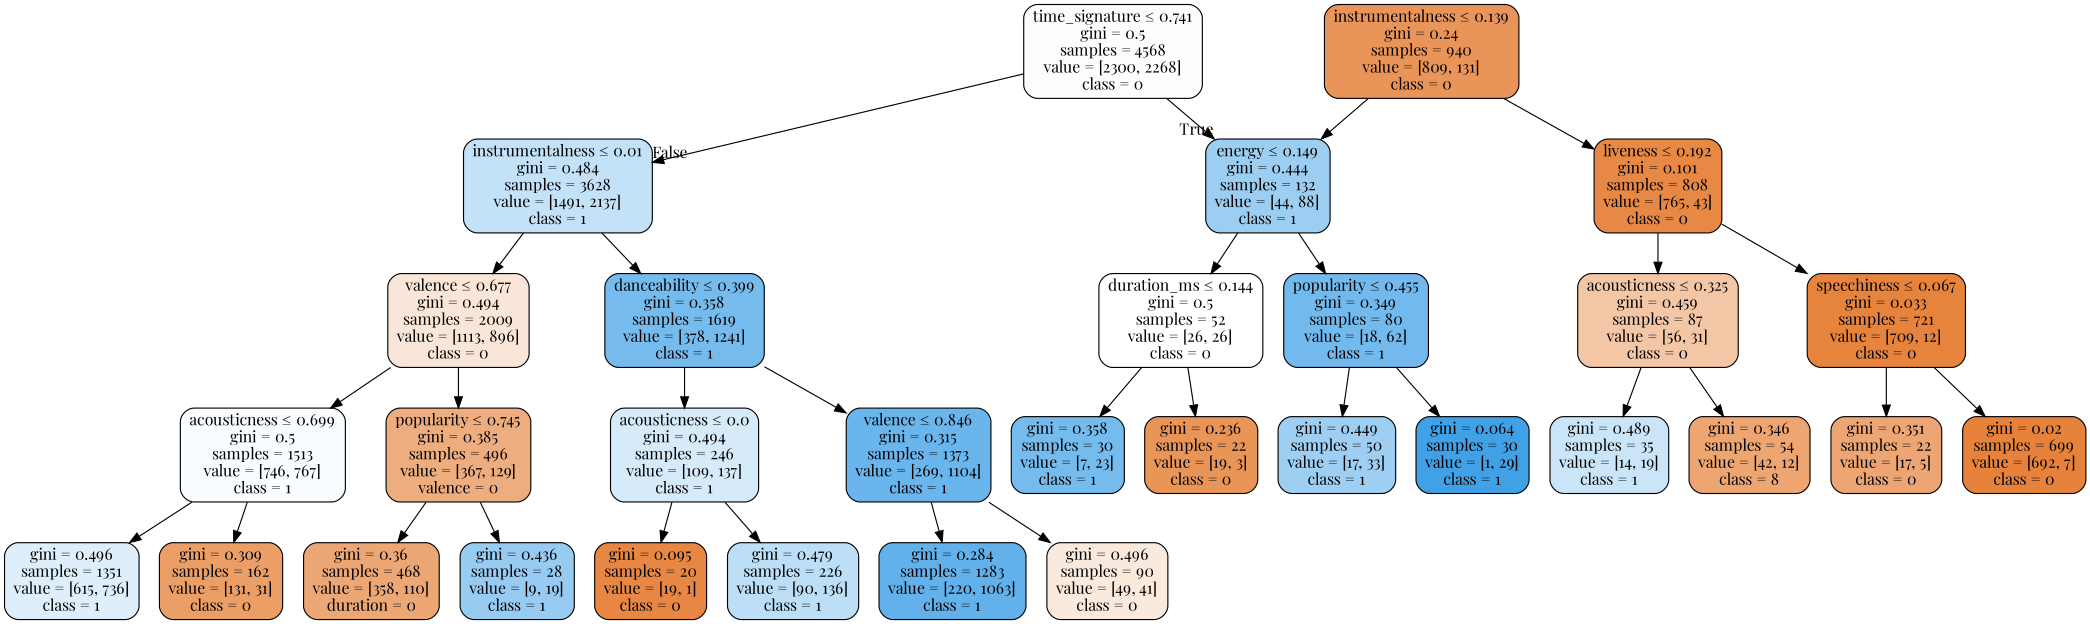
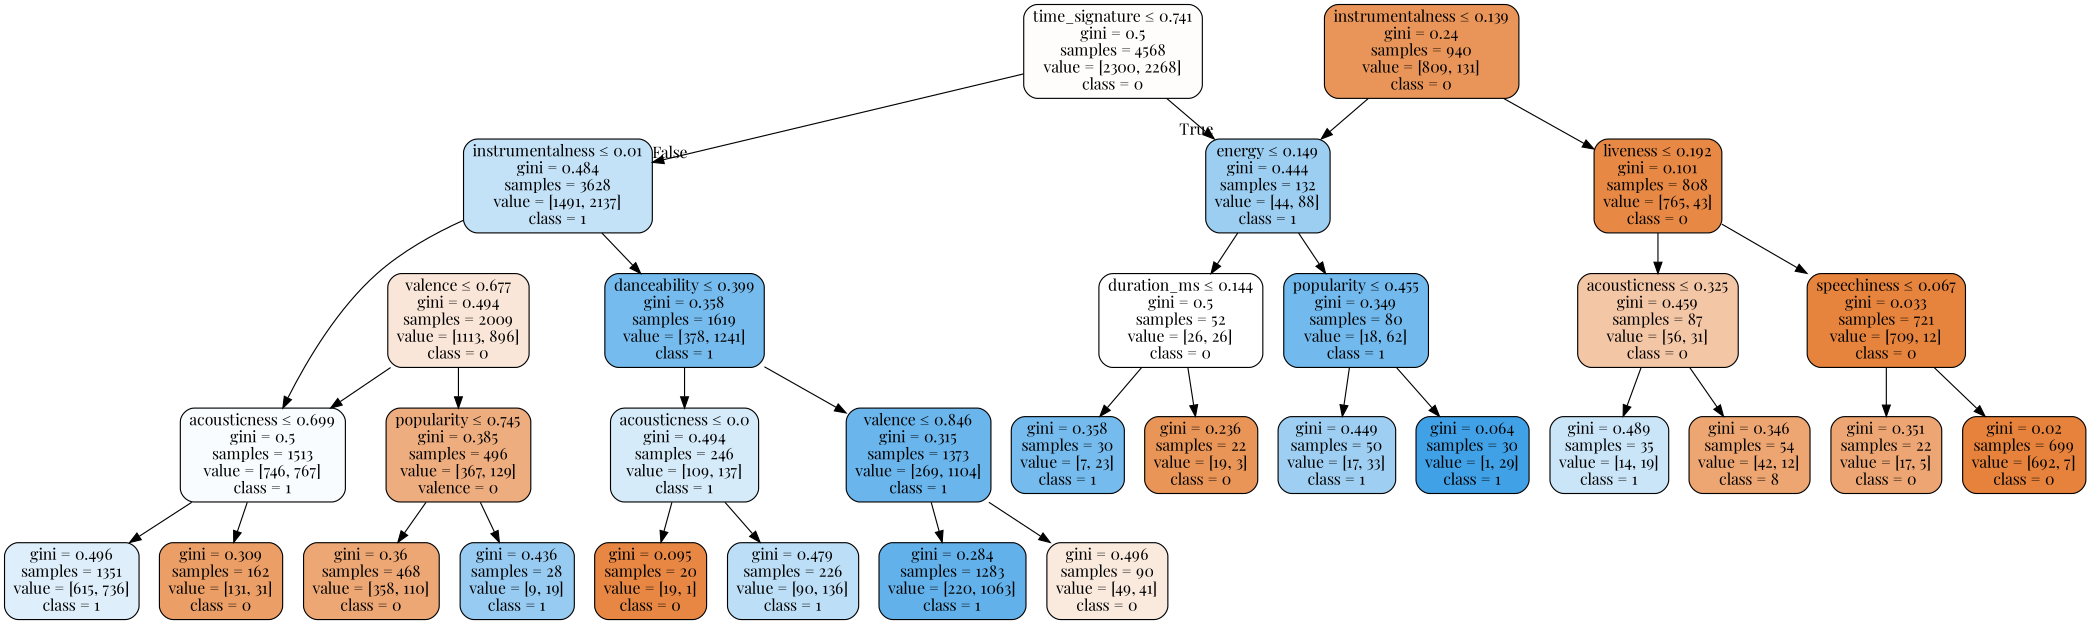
(512, 249) -> (359, 292)
(371, 606) -> (371, 606)
